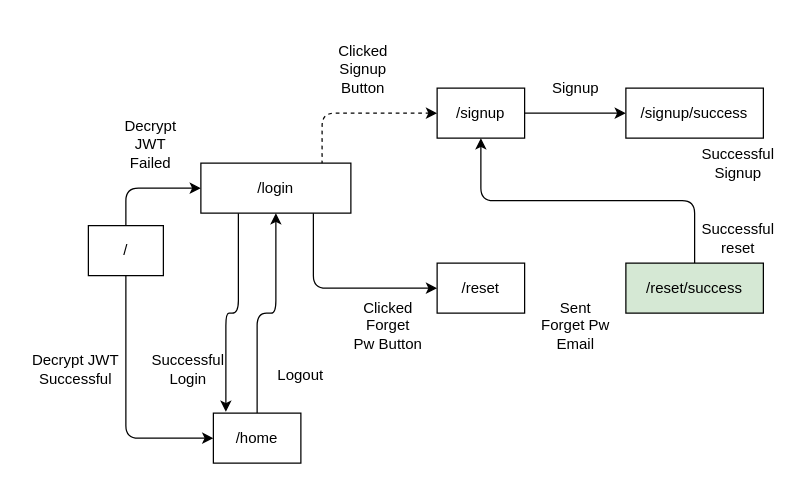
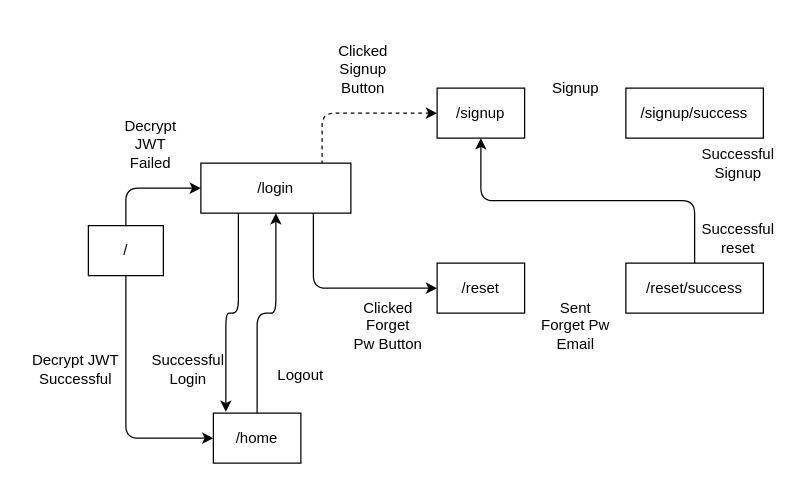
(571, 113) -> none
(694, 288) -> (694, 288)
